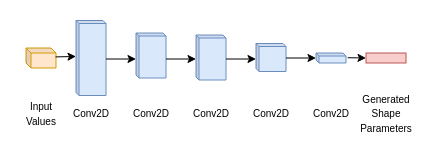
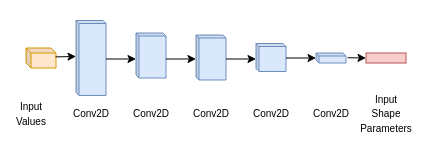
(41, 113) -> (31, 113)
(387, 114) -> (387, 114)
